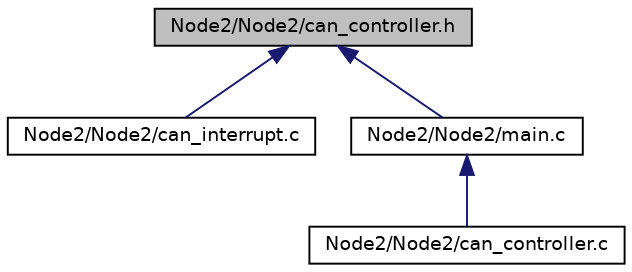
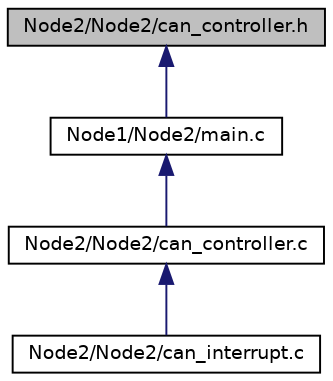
(229, 87) -> (166, 310)
(467, 136) -> (166, 136)
